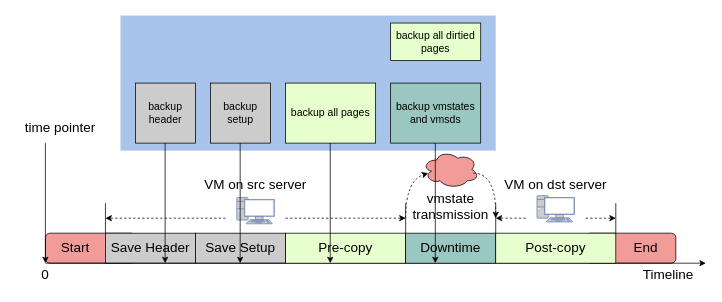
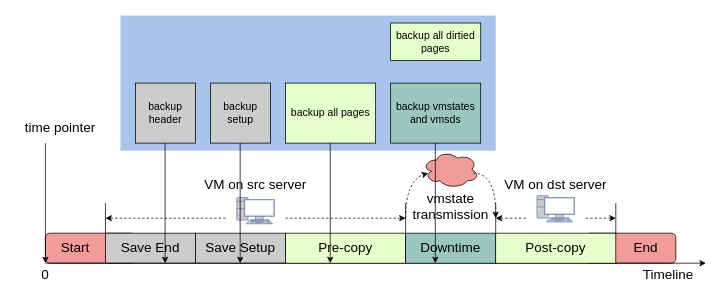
(150, 248) -> (150, 248)
